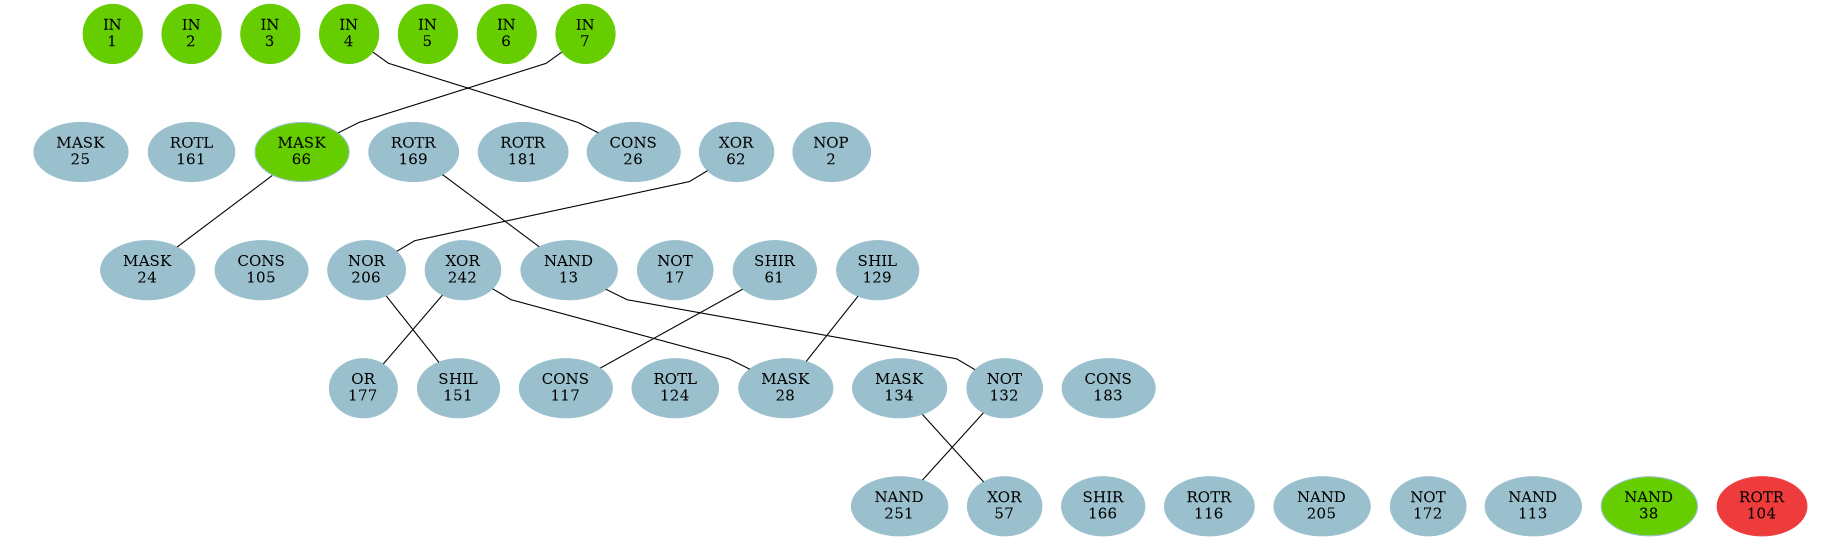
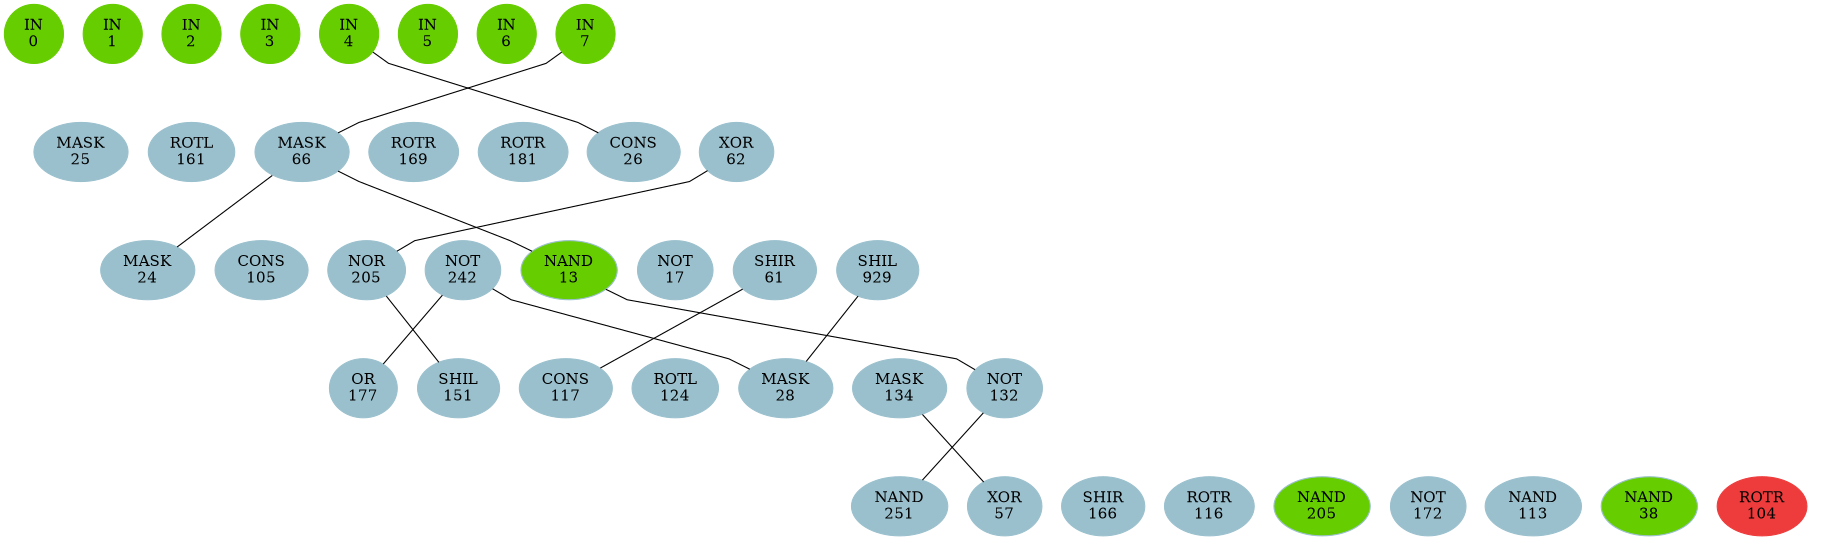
none -> (34, 34)
(302, 152) -> (302, 152)
(832, 152) -> none
(491, 211) -> (435, 211)
(367, 270) -> (367, 270)
(463, 270) -> (463, 270)
(569, 270) -> (569, 270)
(878, 270) -> (878, 270)
(1109, 388) -> none
(1322, 506) -> (1322, 506)
